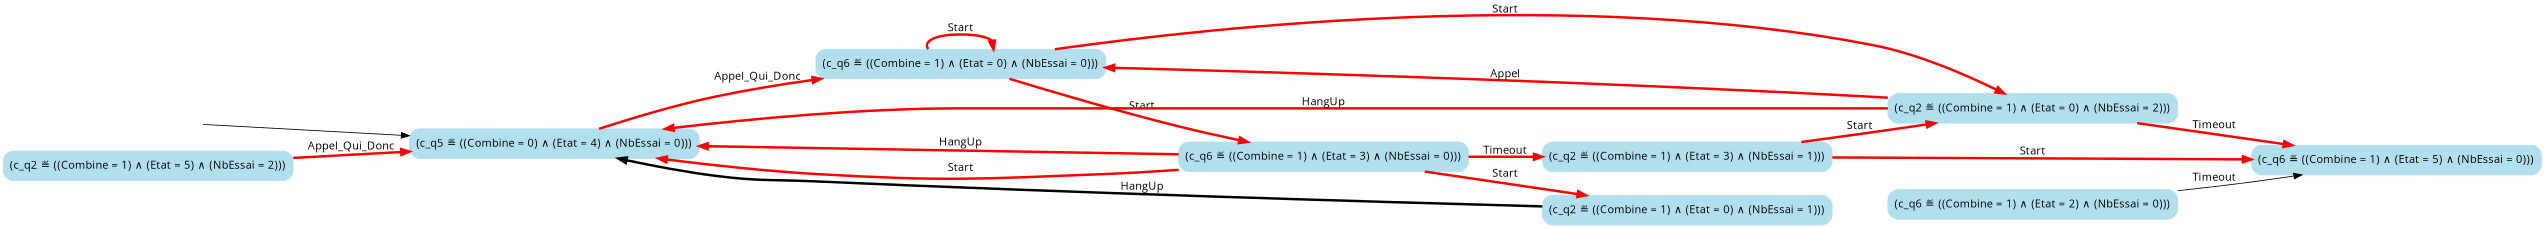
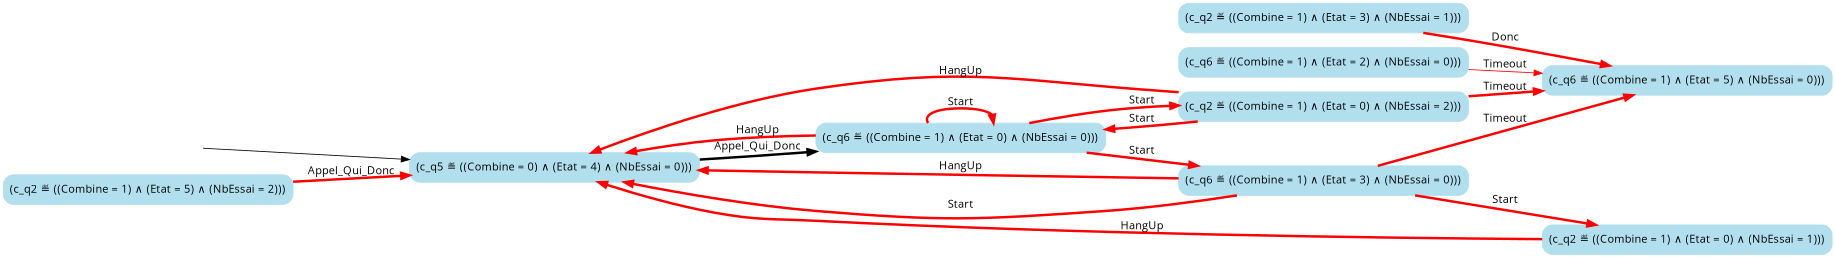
(1505, 74) -> (1142, 119)
(705, 99) -> (754, 156)
(1864, 133) -> none
none -> (726, 139)
(2033, 151) -> (1505, 37)
(1501, 157) -> (1501, 132)
(2236, 184) -> (1501, 71)
(1084, 192) -> (1072, 231)
